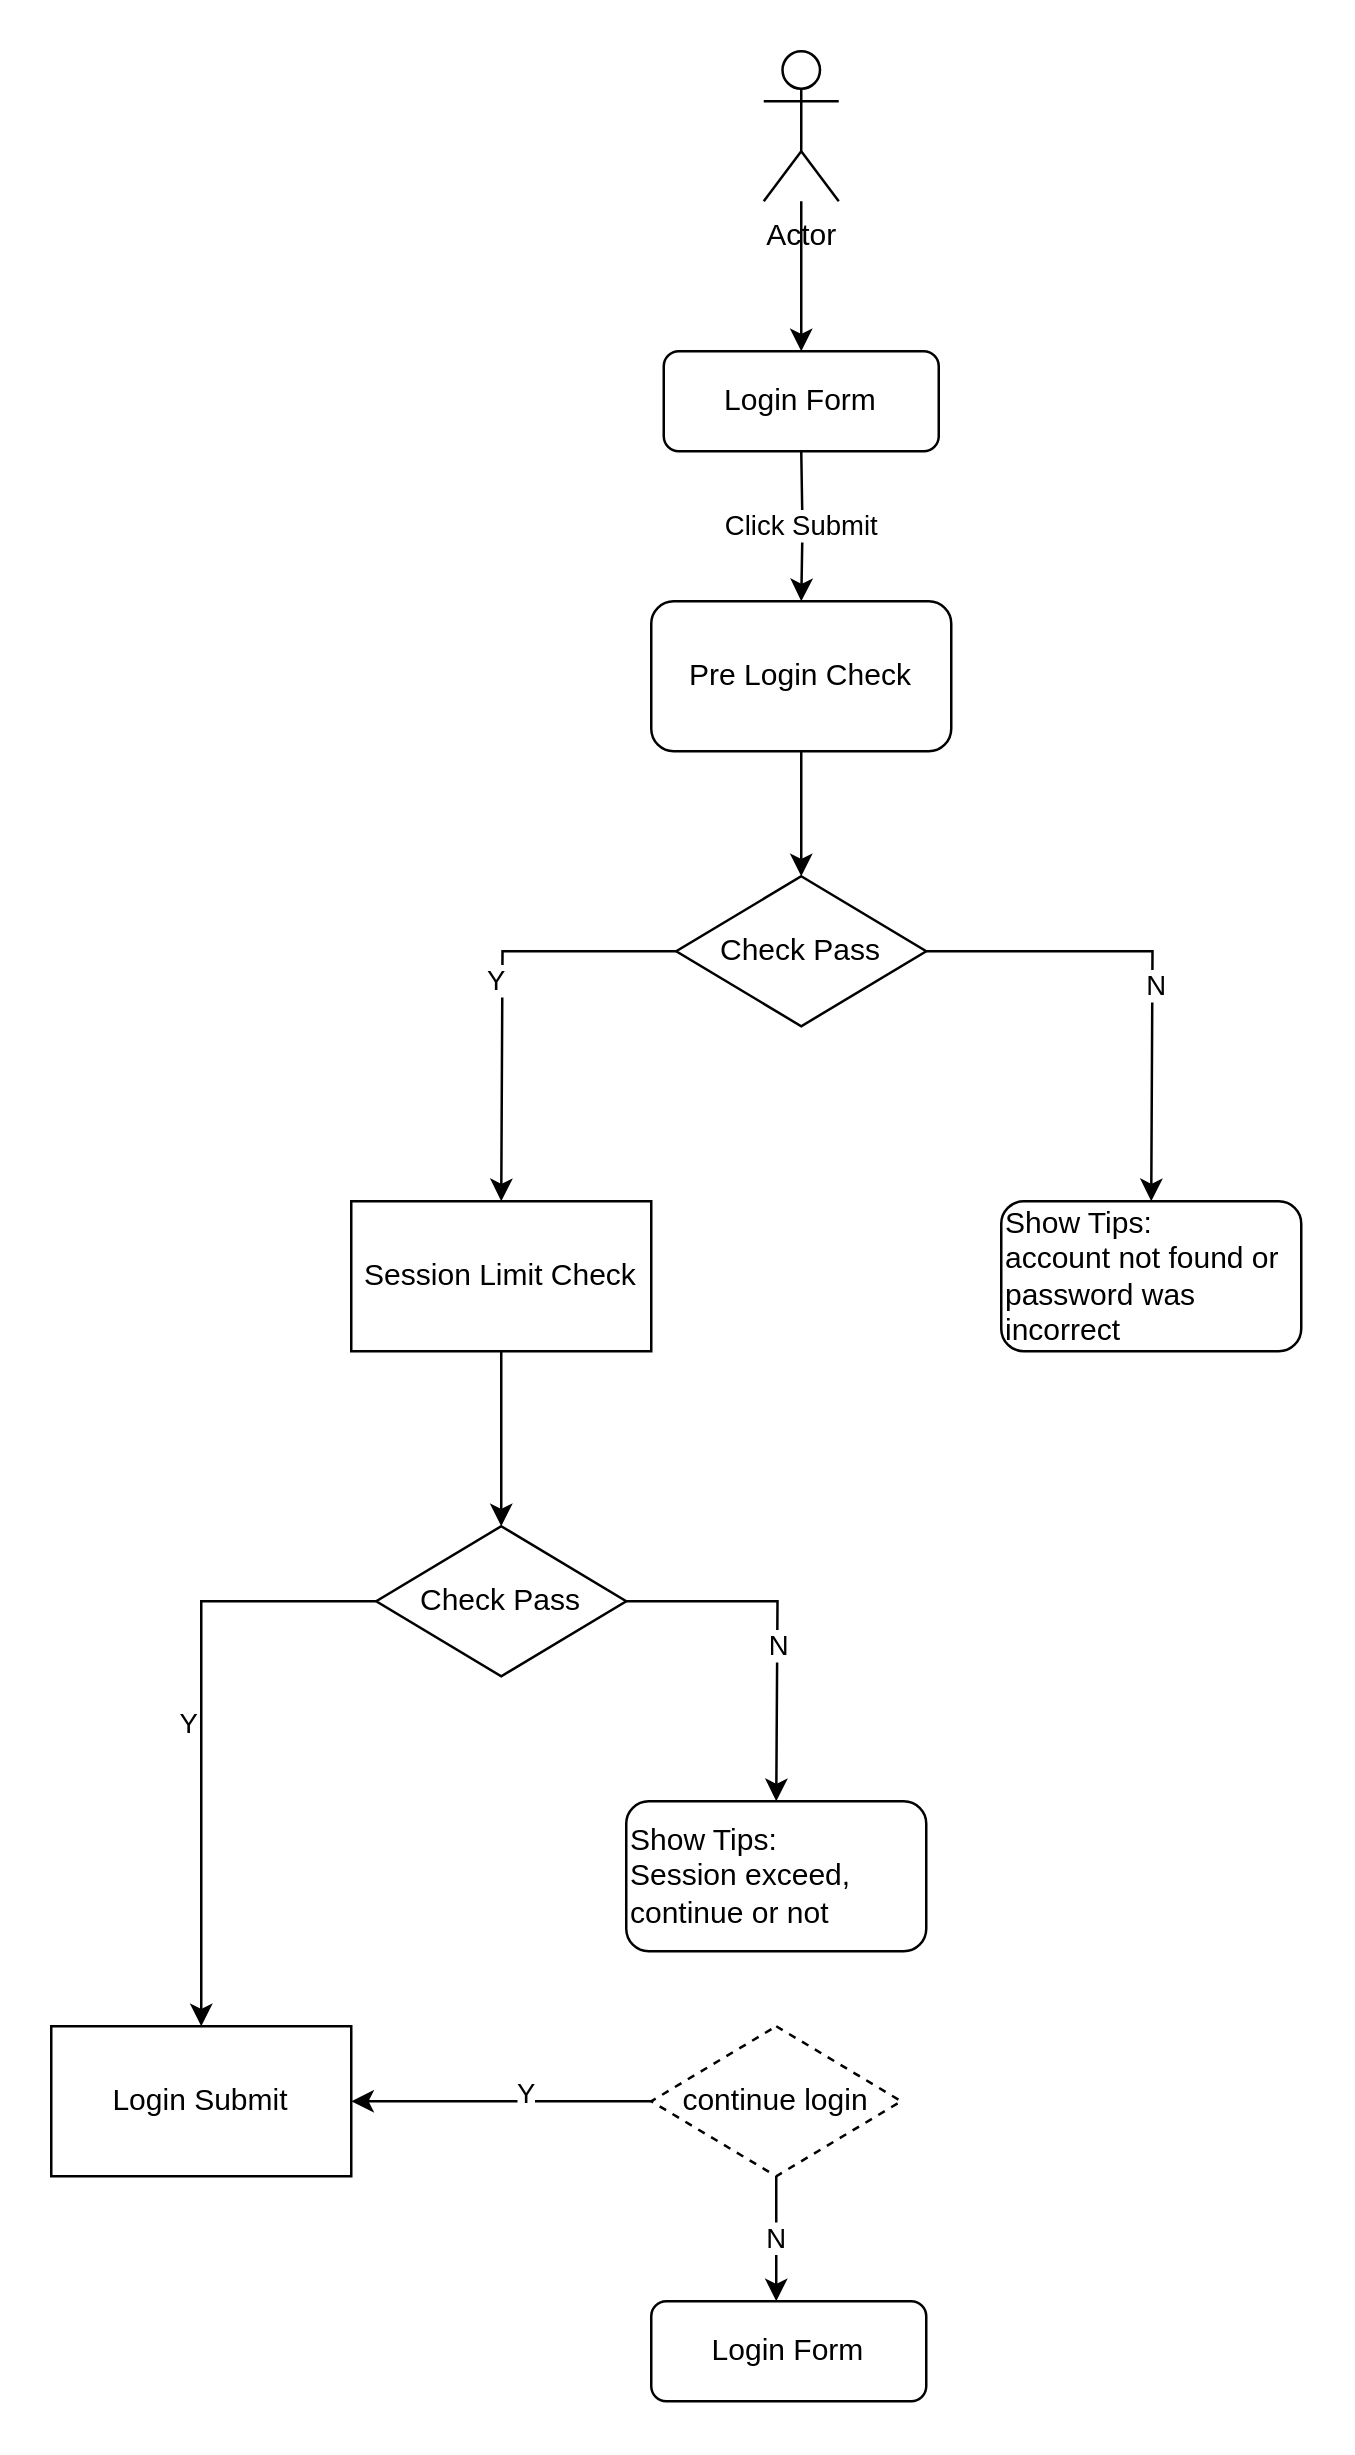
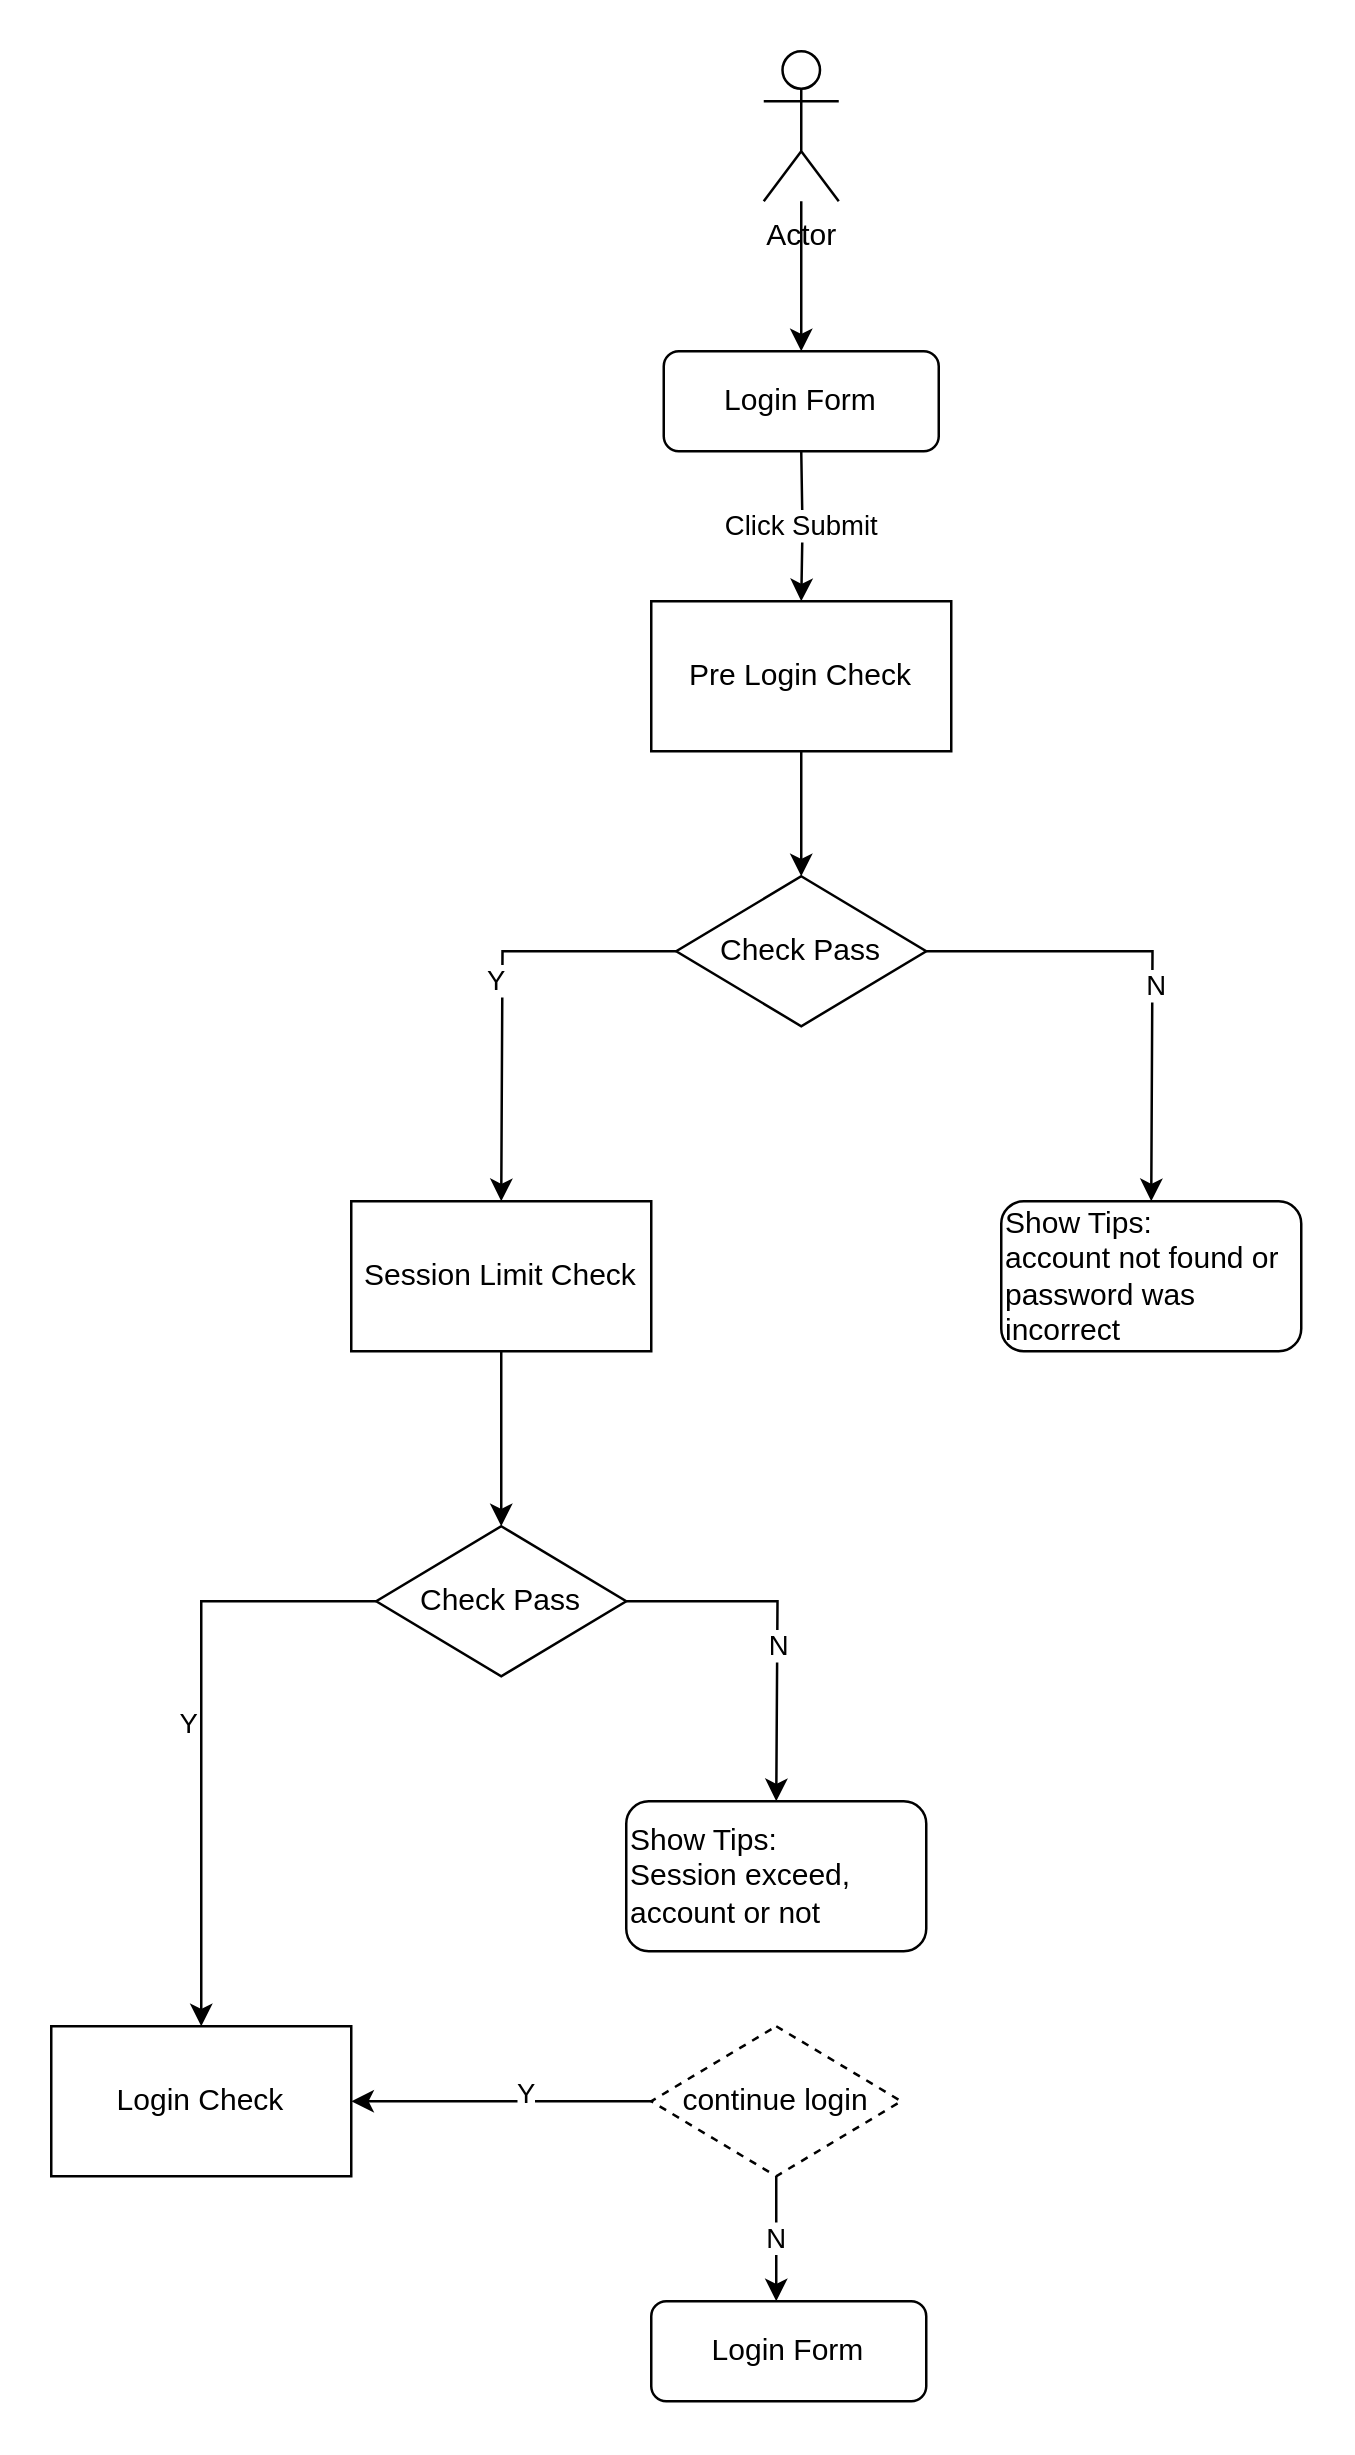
(801, 676) -> (801, 676)
(779, 1876) -> (779, 1876)
(201, 2101) -> (201, 2101)
